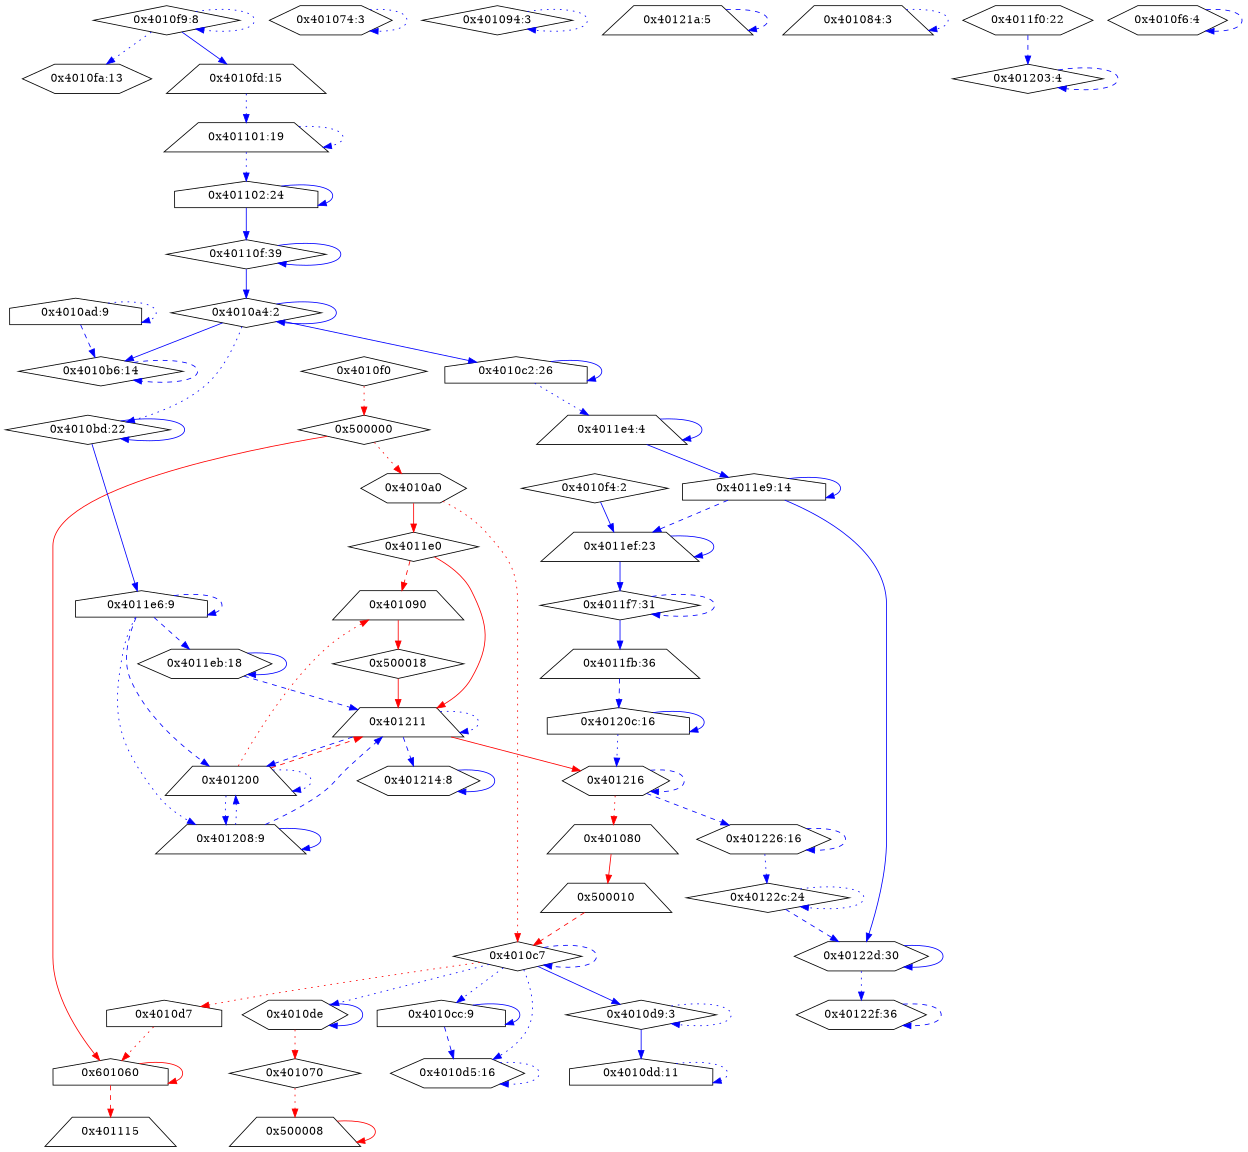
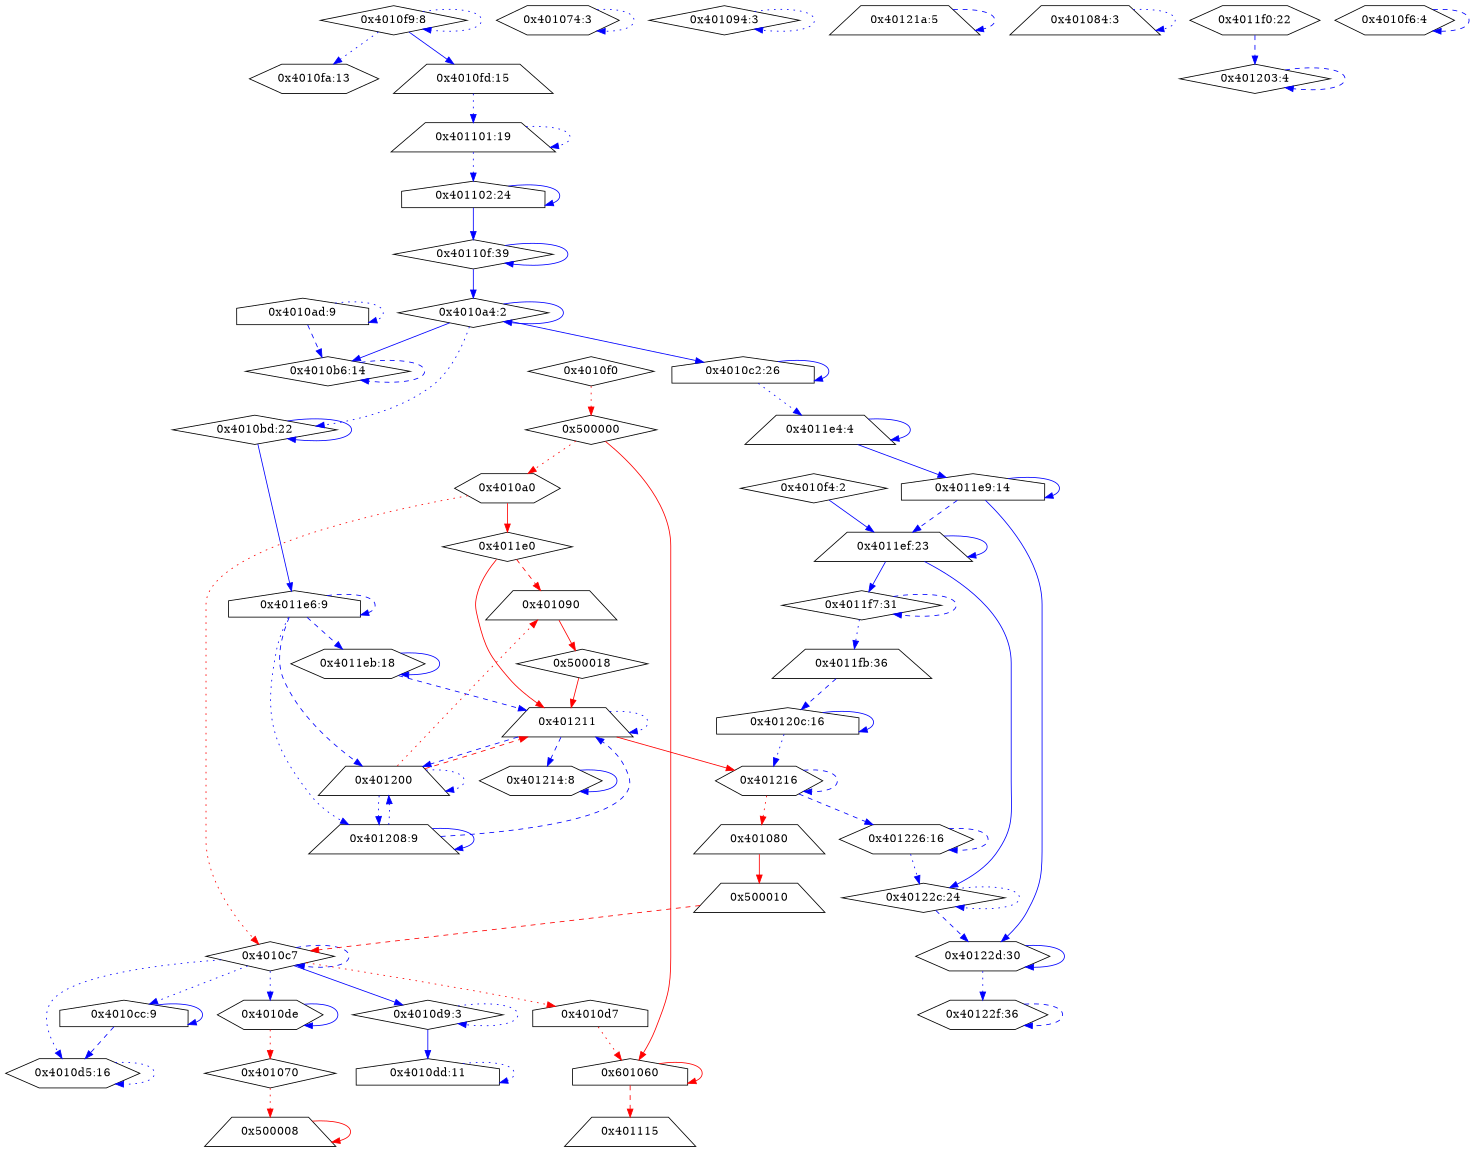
(620, 631) -> (858, 630)
none -> (1011, 715)
